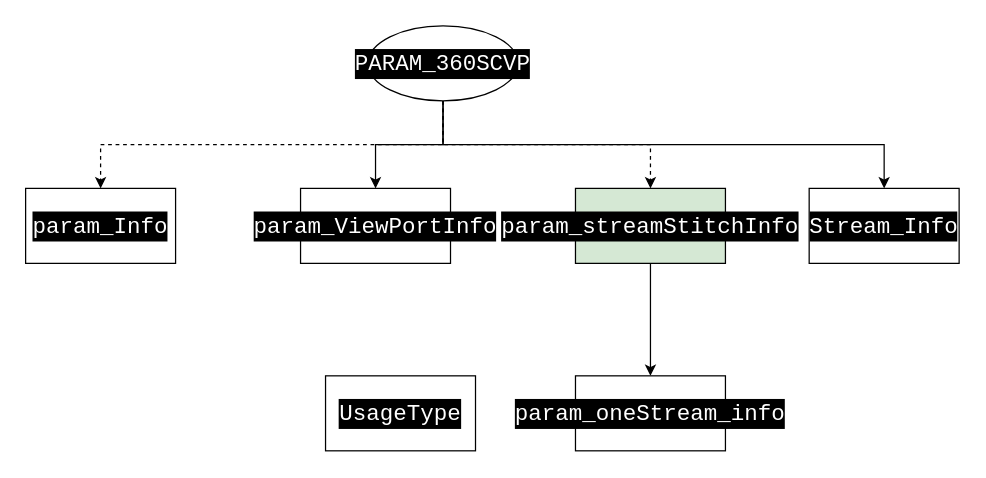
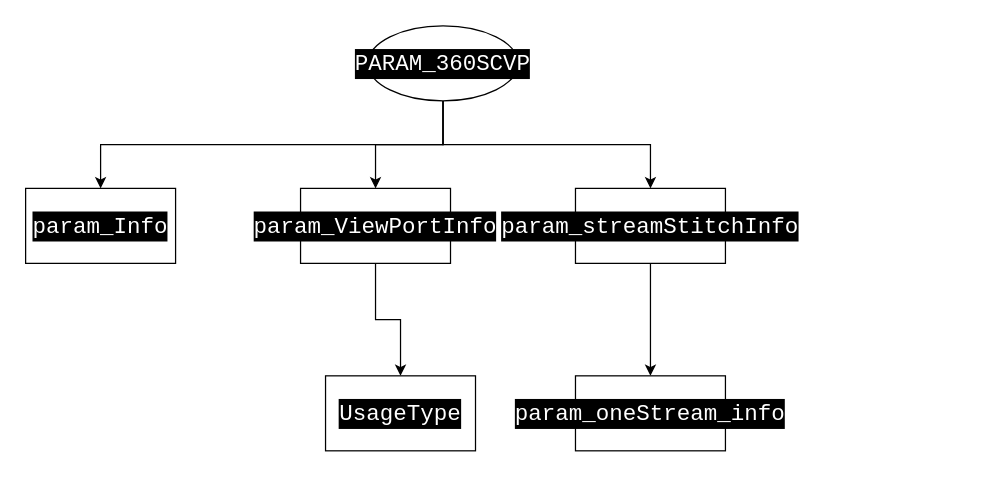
(220, 144) -> (220, 144)
(786, 144) -> none
(651, 163) -> (651, 163)
(651, 226) -> (651, 226)
(884, 226) -> none
none -> (384, 319)
